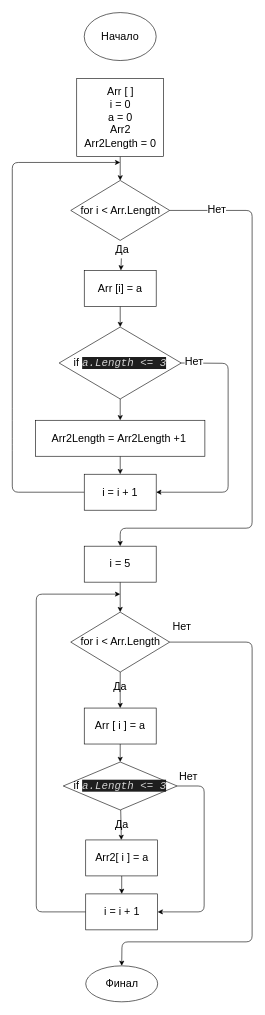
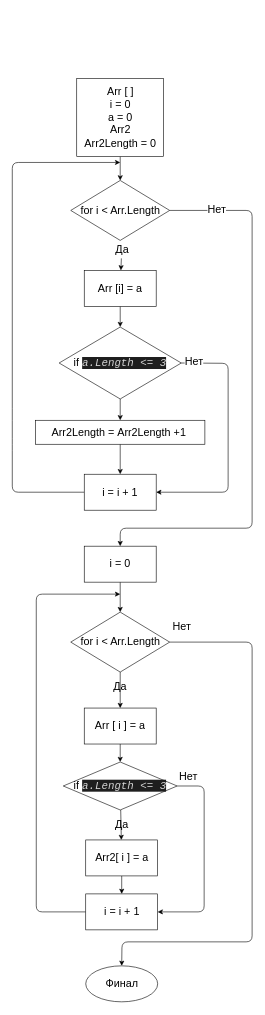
(120, 36) -> none
(120, 438) -> (120, 432)
(120, 564) -> (120, 564)
